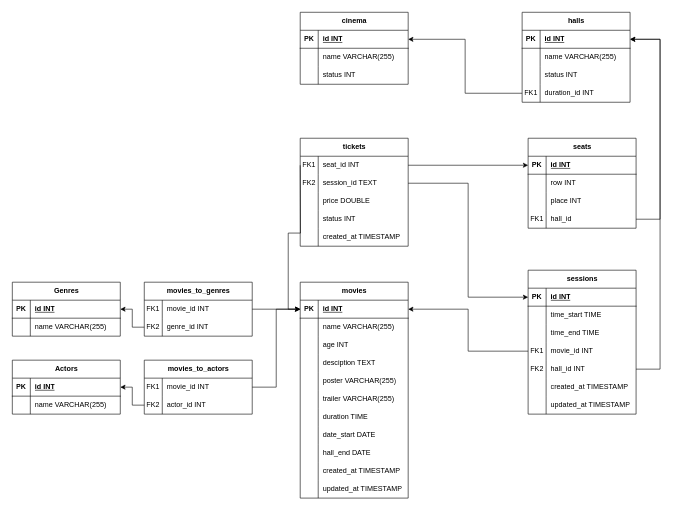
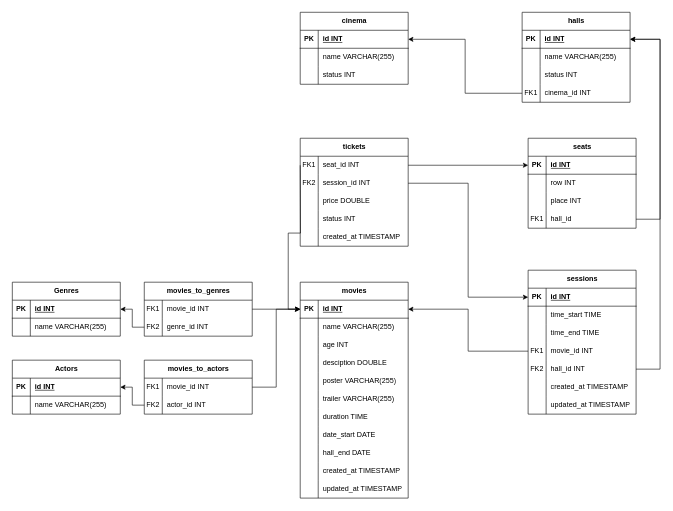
(573, 93) -> (569, 93)
(351, 183) -> (349, 183)
(351, 363) -> (355, 363)
